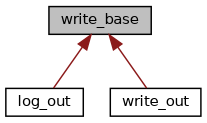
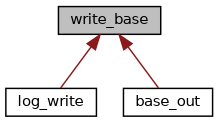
(45, 102) -> (51, 102)
(156, 102) -> (168, 102)
